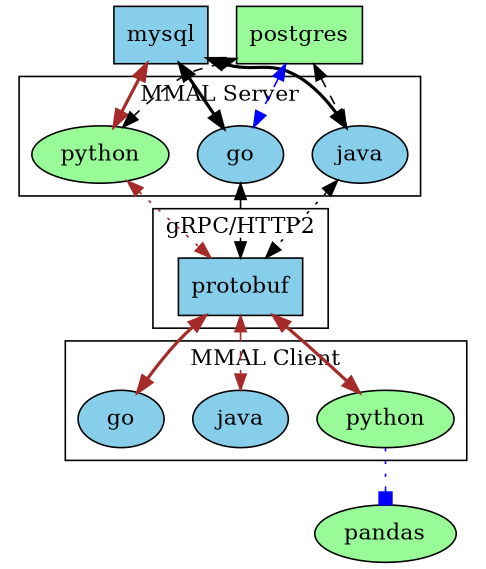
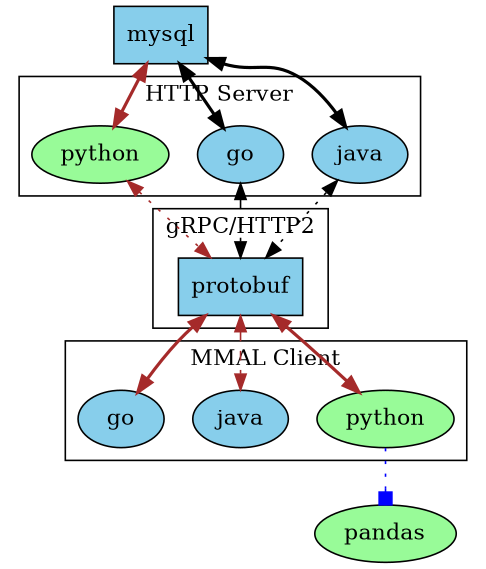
(299, 35) -> none
(220, 95) -> (220, 95)
